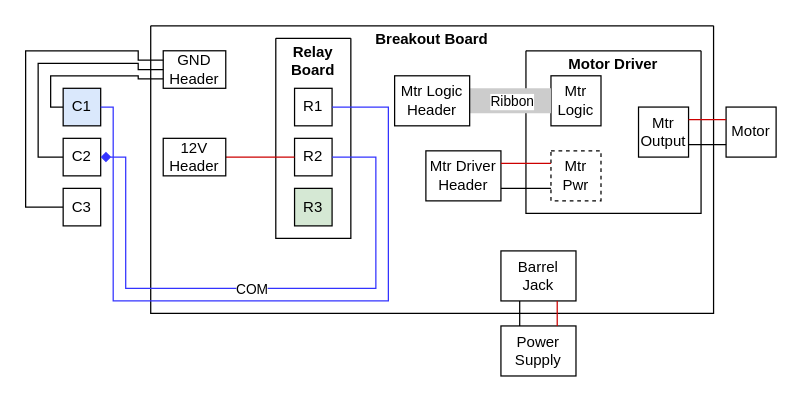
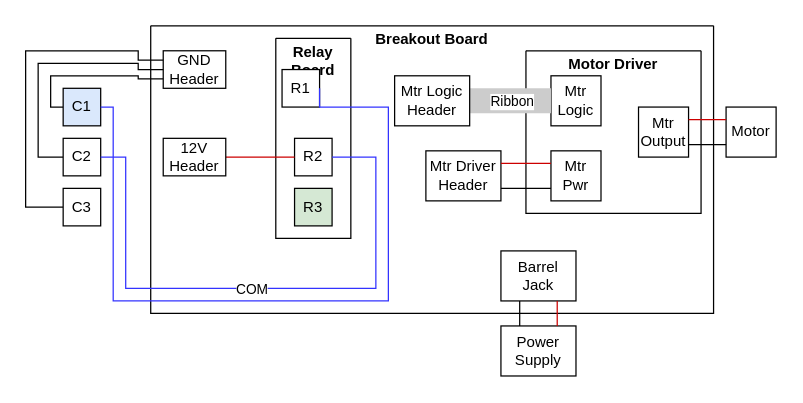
(313, 107) -> (301, 88)
(110, 157) -> (106, 157)
(576, 176) -> (576, 176)
